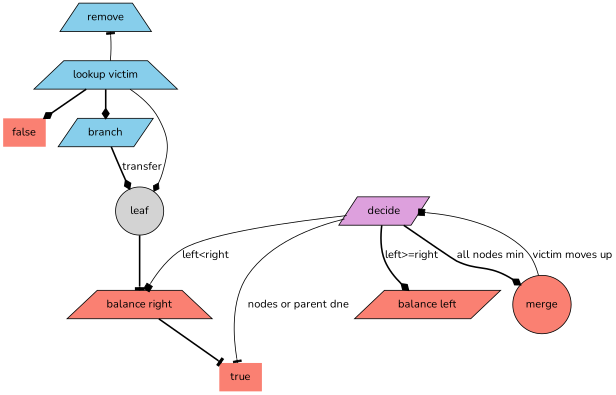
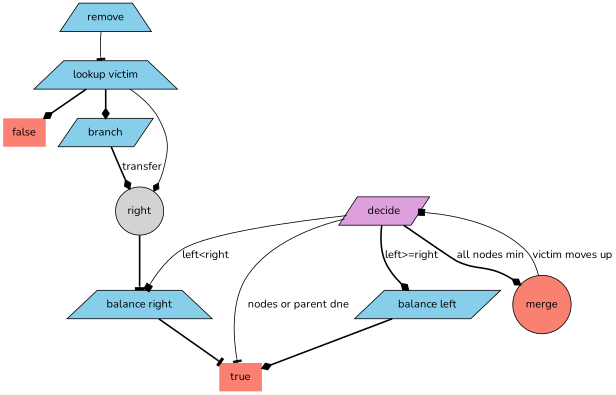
(111, 48) -> (100, 44)
(140, 211) -> (140, 211)
(140, 305) -> (140, 305)
(428, 305) -> (428, 305)
none -> (332, 342)
